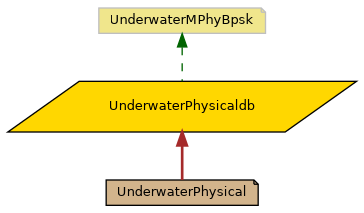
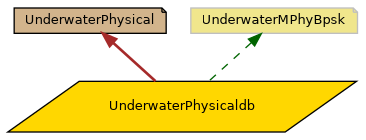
(182, 163) -> (134, 62)
